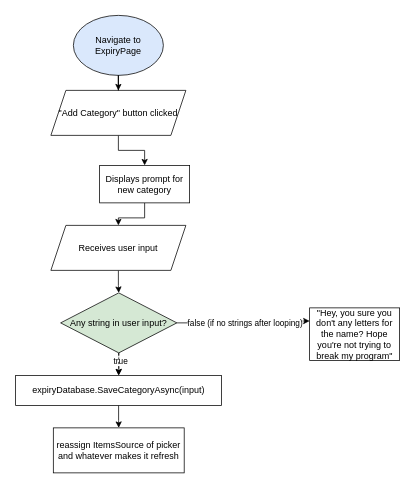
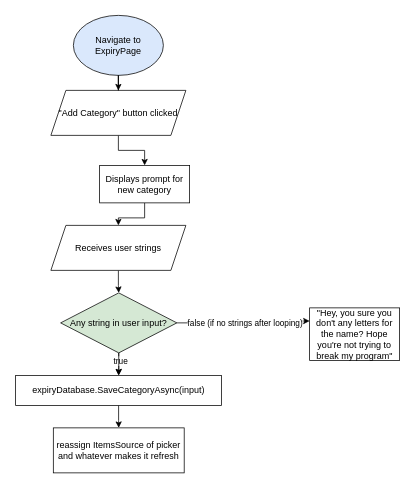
(118, 248) -> (118, 248)
(118, 371) -> (118, 371)
